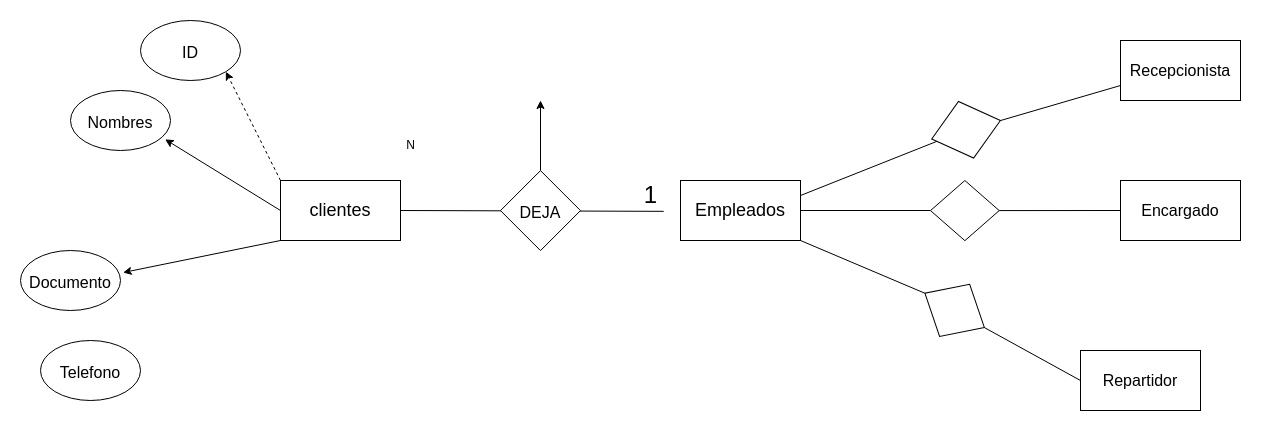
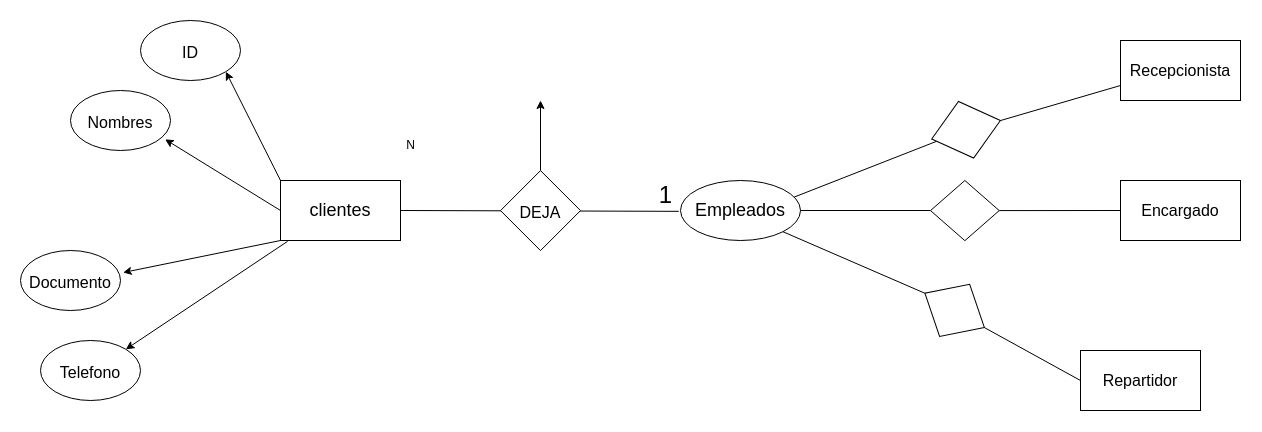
(254, 128) -> (254, 128)
(651, 196) -> (666, 196)
(741, 211) -> (741, 211)
none -> (209, 294)
